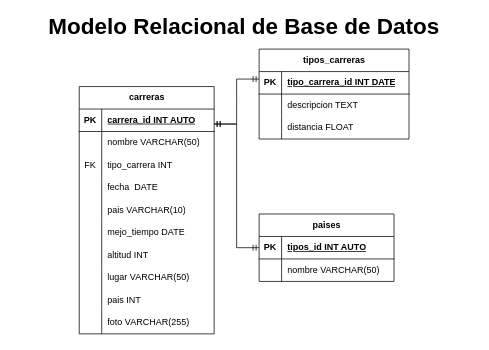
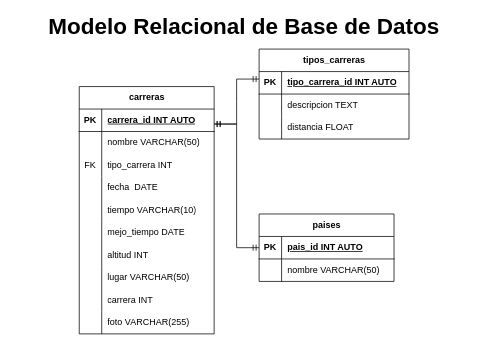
(343, 83) -> (343, 83)
(146, 210) -> (151, 210)
(326, 248) -> (323, 248)
(125, 300) -> (134, 300)
